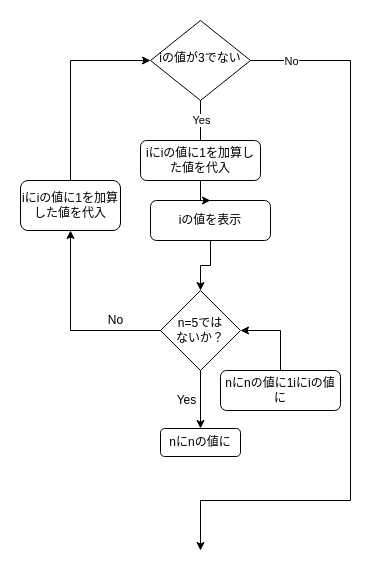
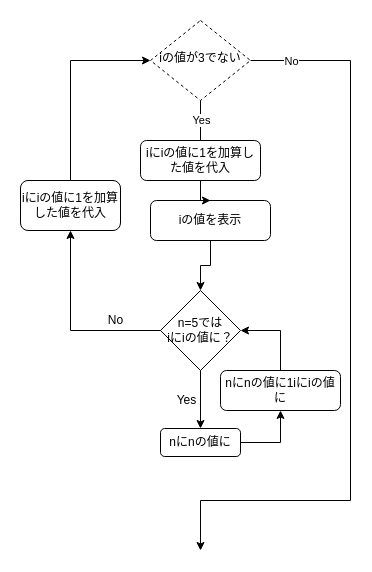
(201, 61) -> (201, 61)
(201, 331) -> (201, 331)
none -> (273, 443)
